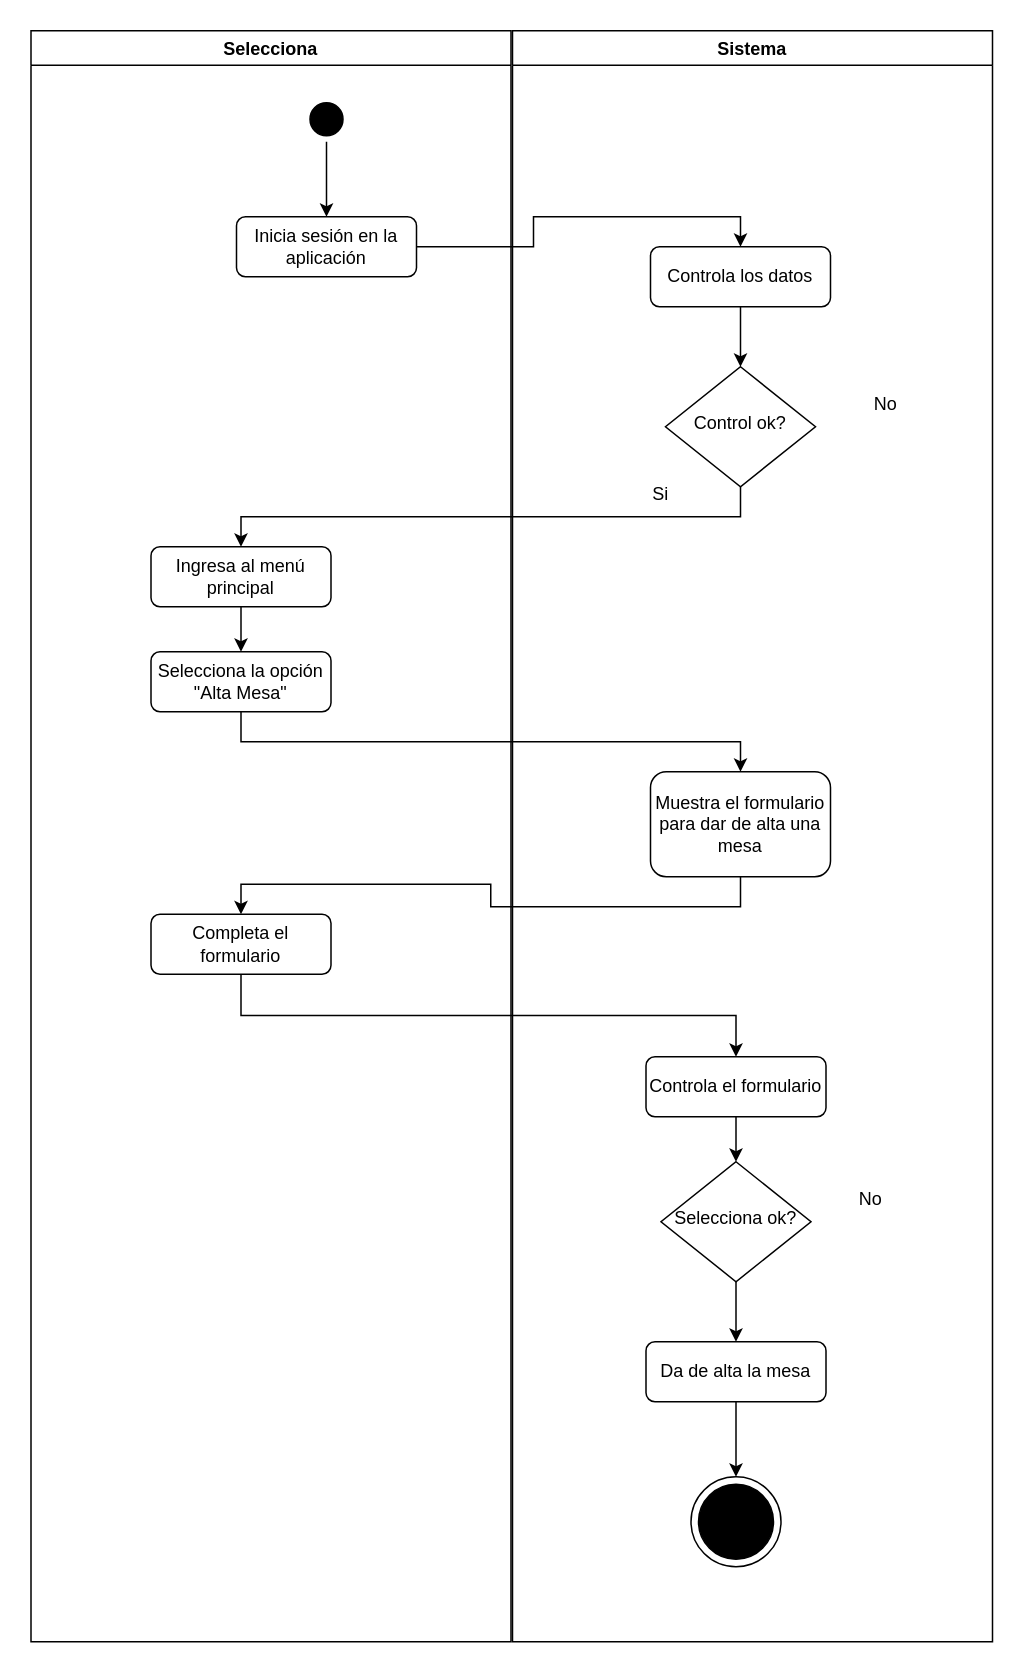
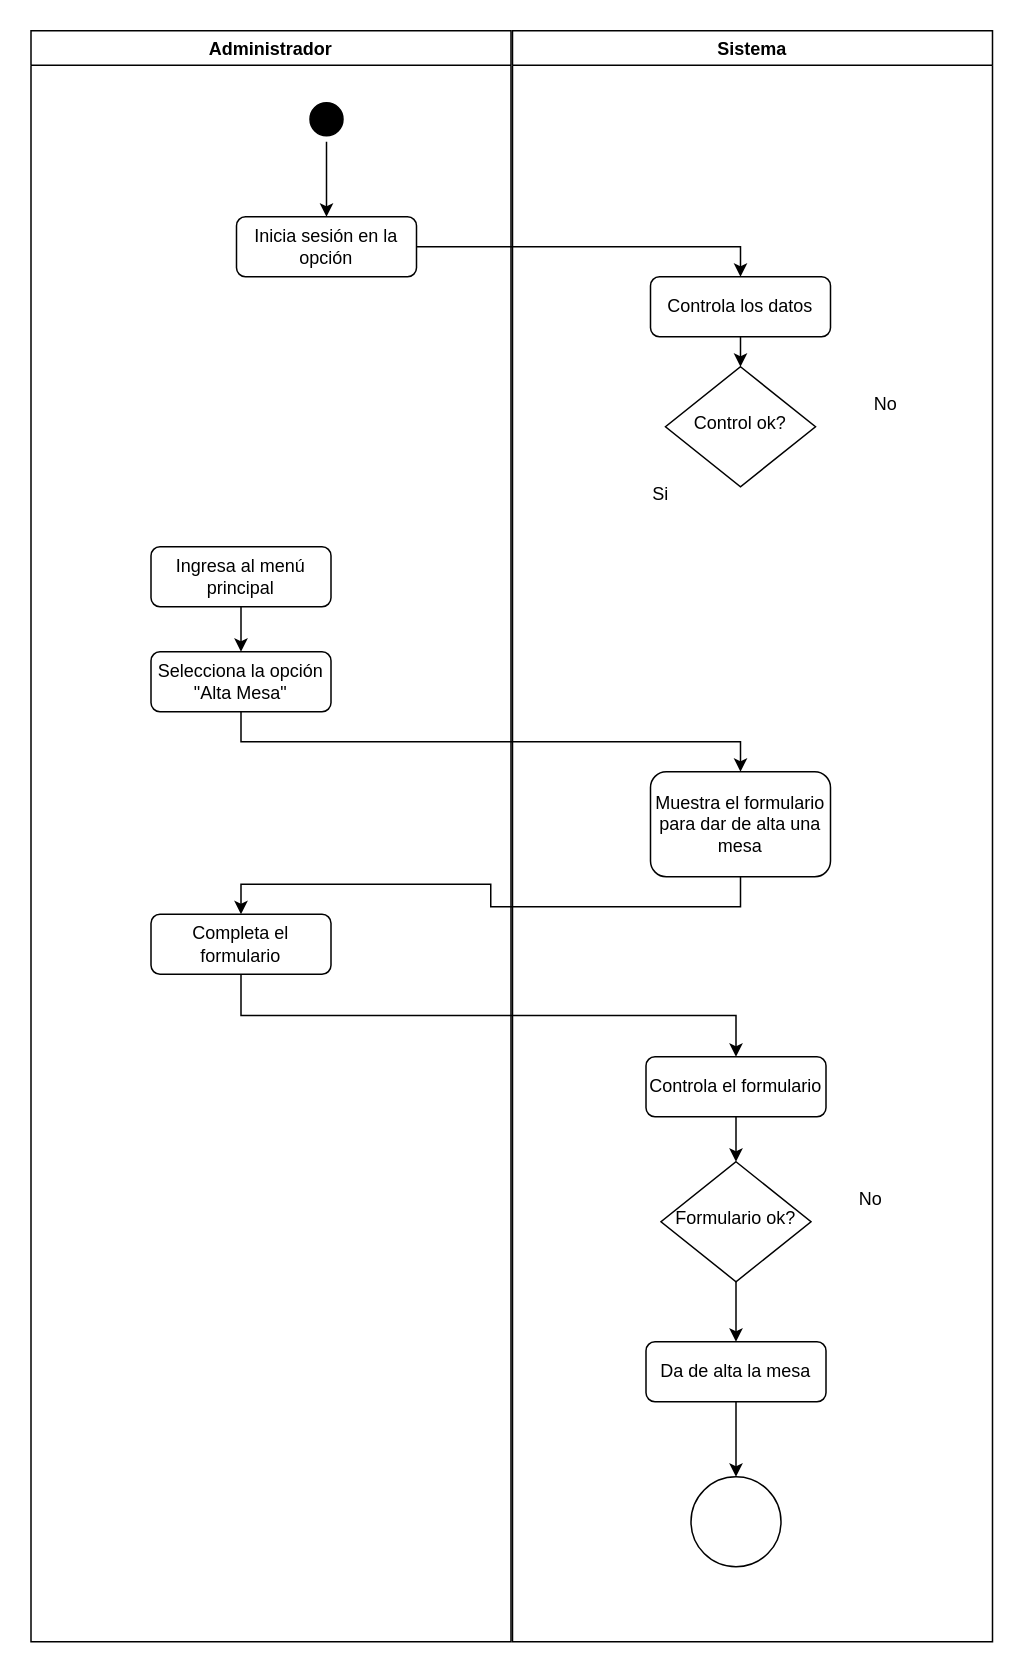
(270, 49) -> (270, 49)
(326, 247) -> (326, 247)
(740, 277) -> (740, 307)
(364, 517) -> none
(736, 1219) -> (736, 1219)
(736, 1522) -> none
